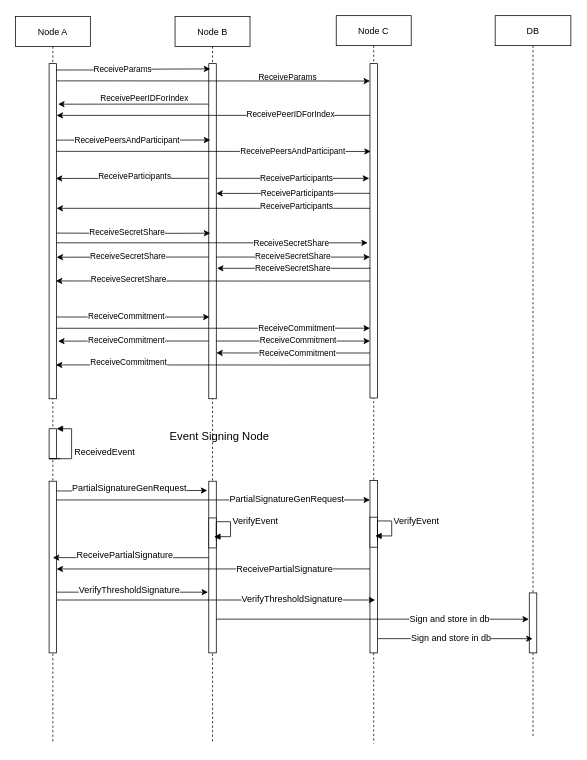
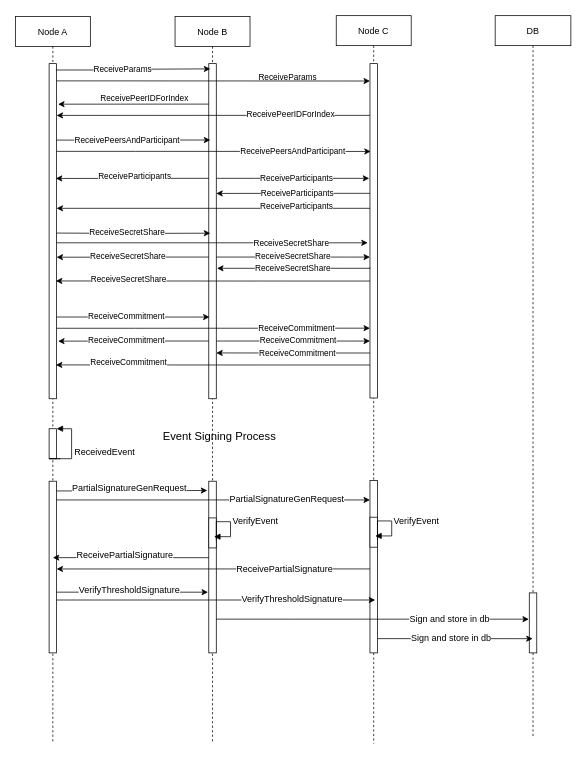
(220, 436) -> (220, 436)
